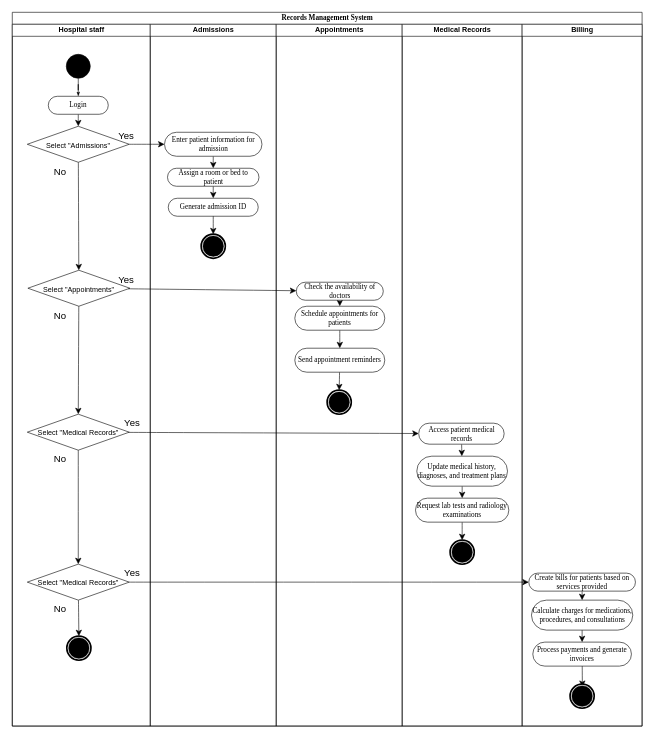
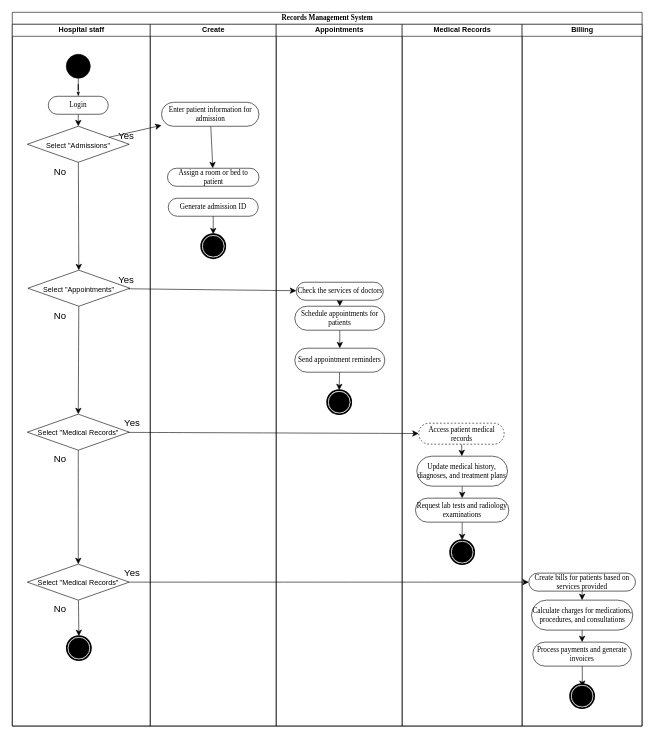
(214, 30) -> (214, 30)
(213, 144) -> (210, 114)
(213, 191) -> none
(340, 291) -> (340, 291)
(462, 434) -> (462, 434)
